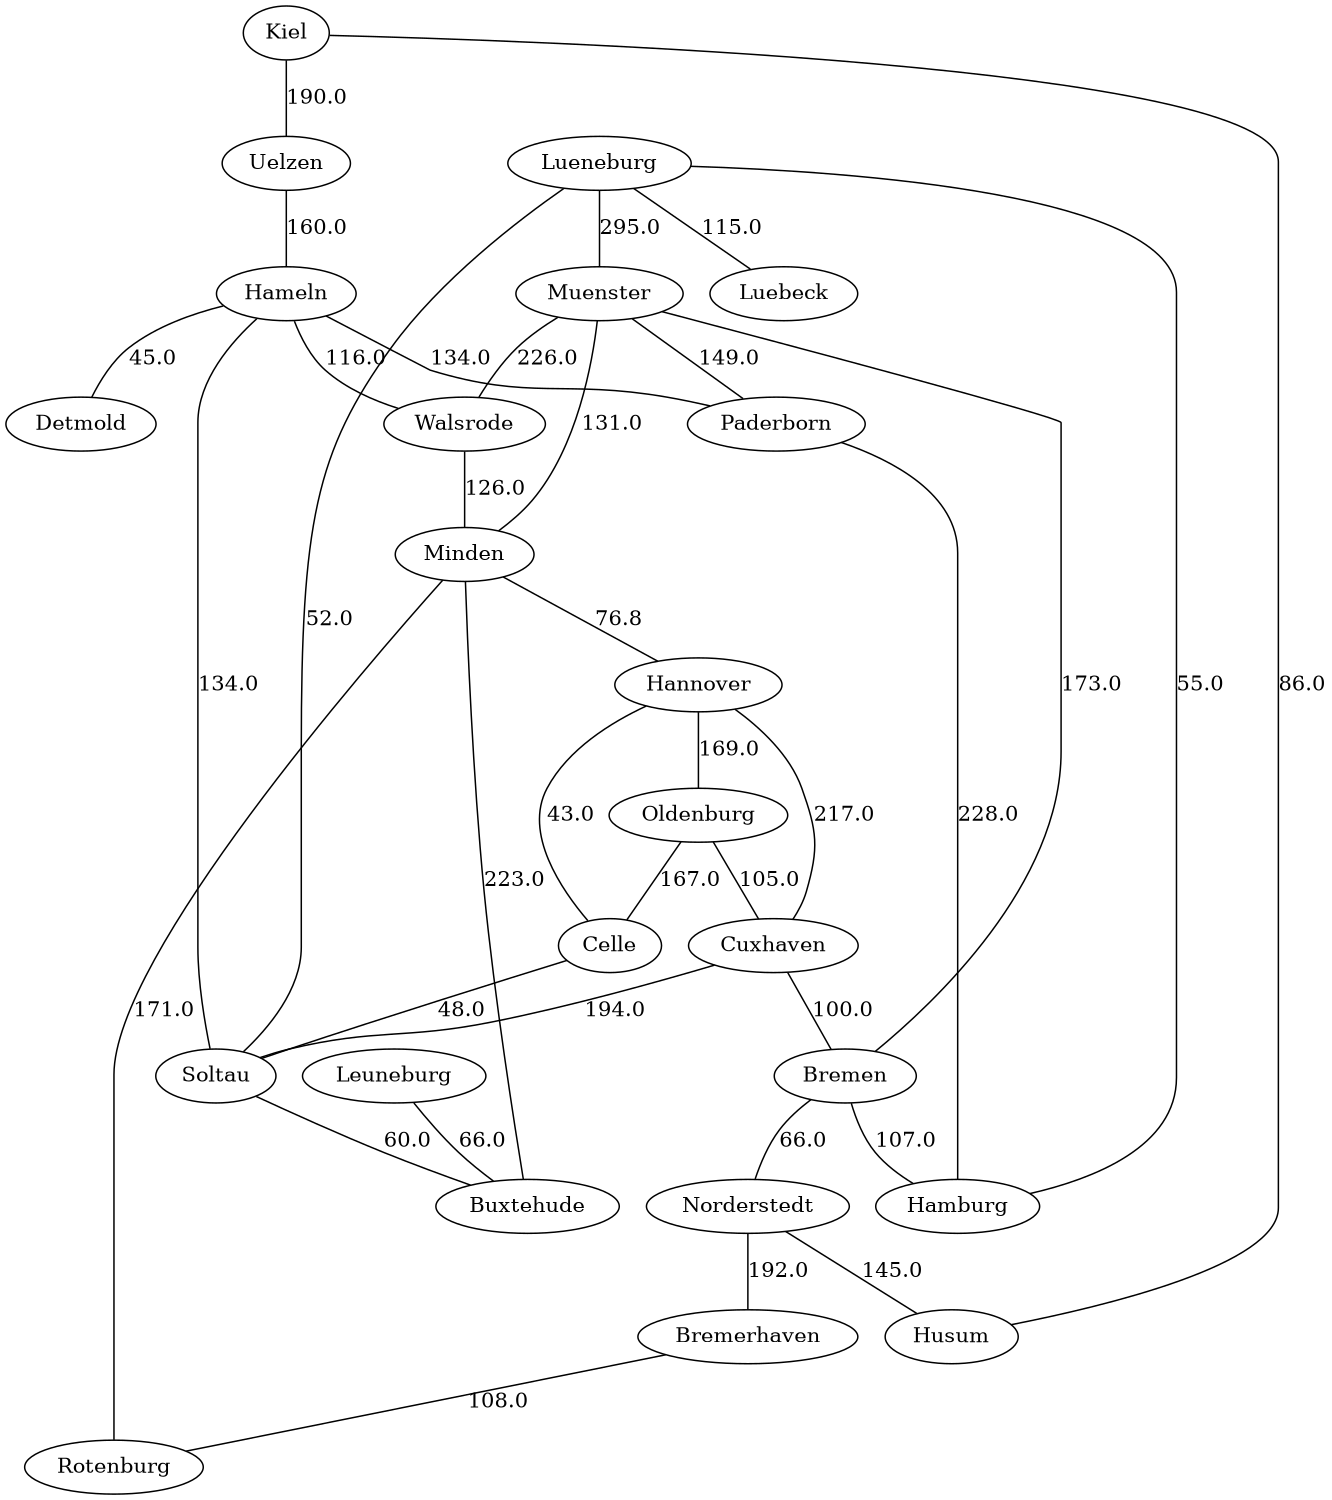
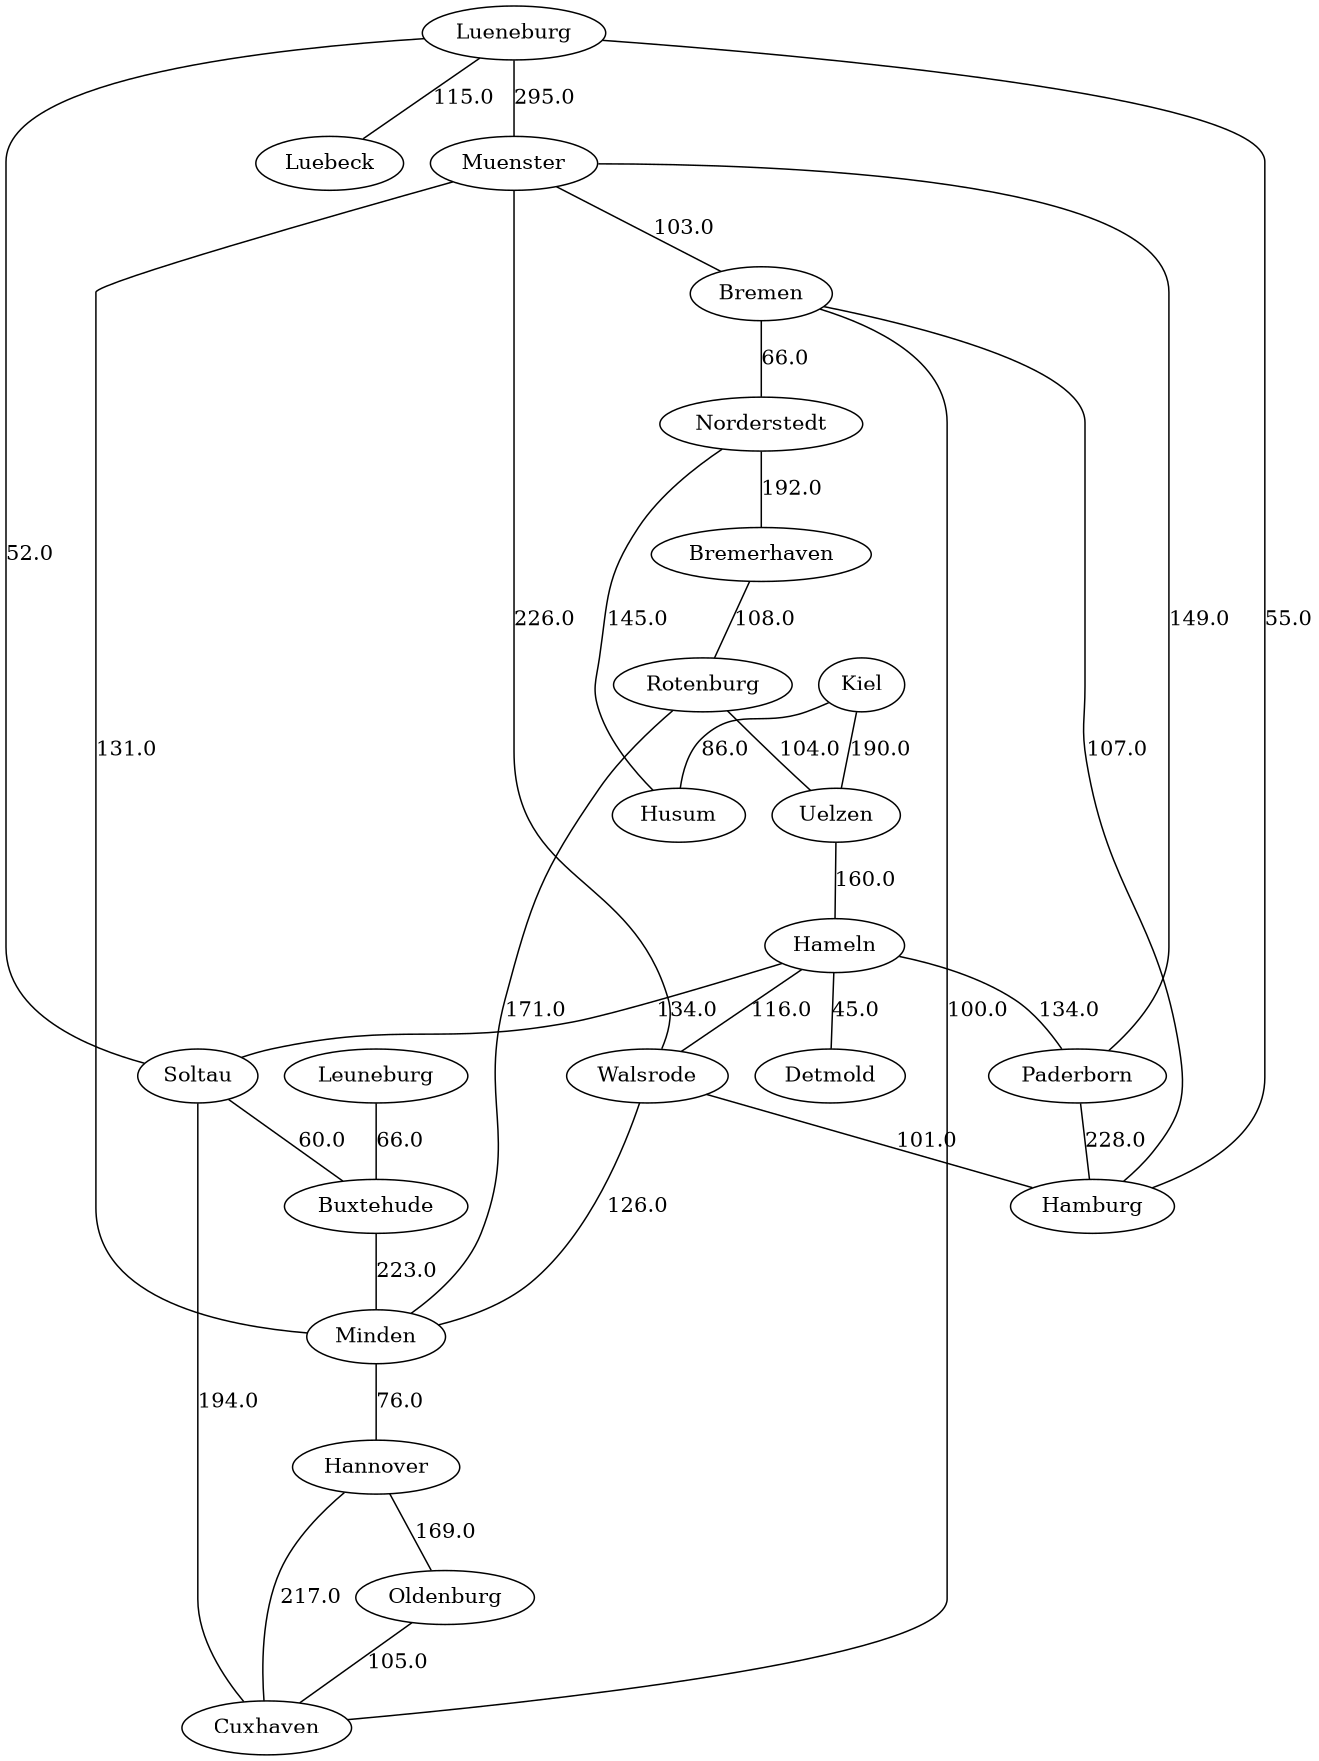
(619, 620) -> (400, 1402)
(1092, 685) -> (684, 229)
none -> (769, 751)
(610, 946) -> none
none -> (869, 1141)
